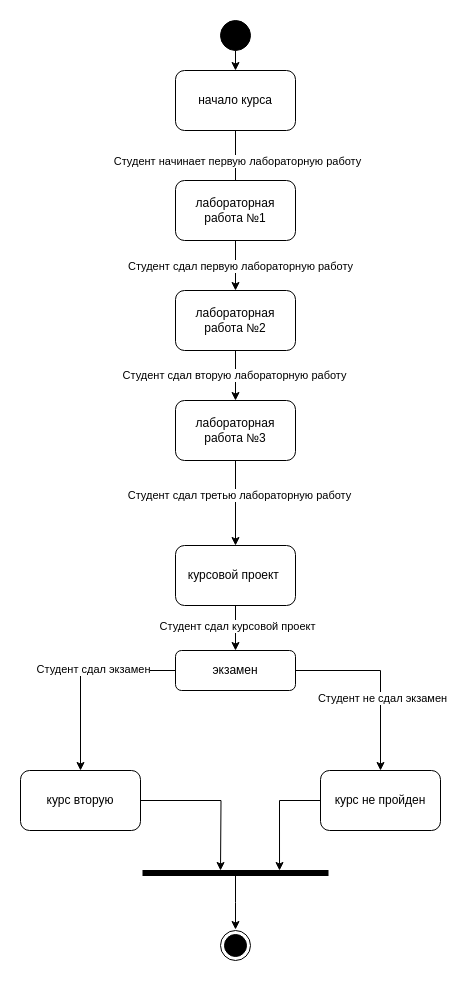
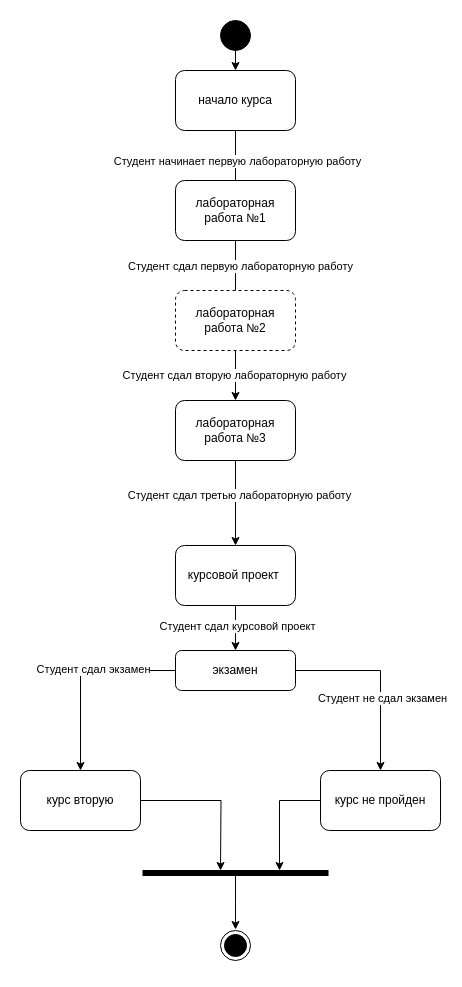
(236, 282) -> (236, 285)
(236, 321) -> (236, 321)
